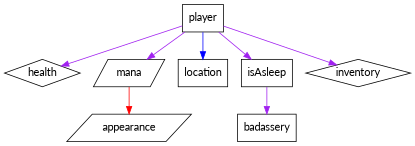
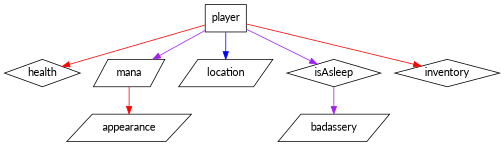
(277, 44) -> (330, 44)
(125, 45) -> (137, 45)
(203, 73) -> (226, 73)
(267, 73) -> (334, 73)
(267, 128) -> (334, 128)
